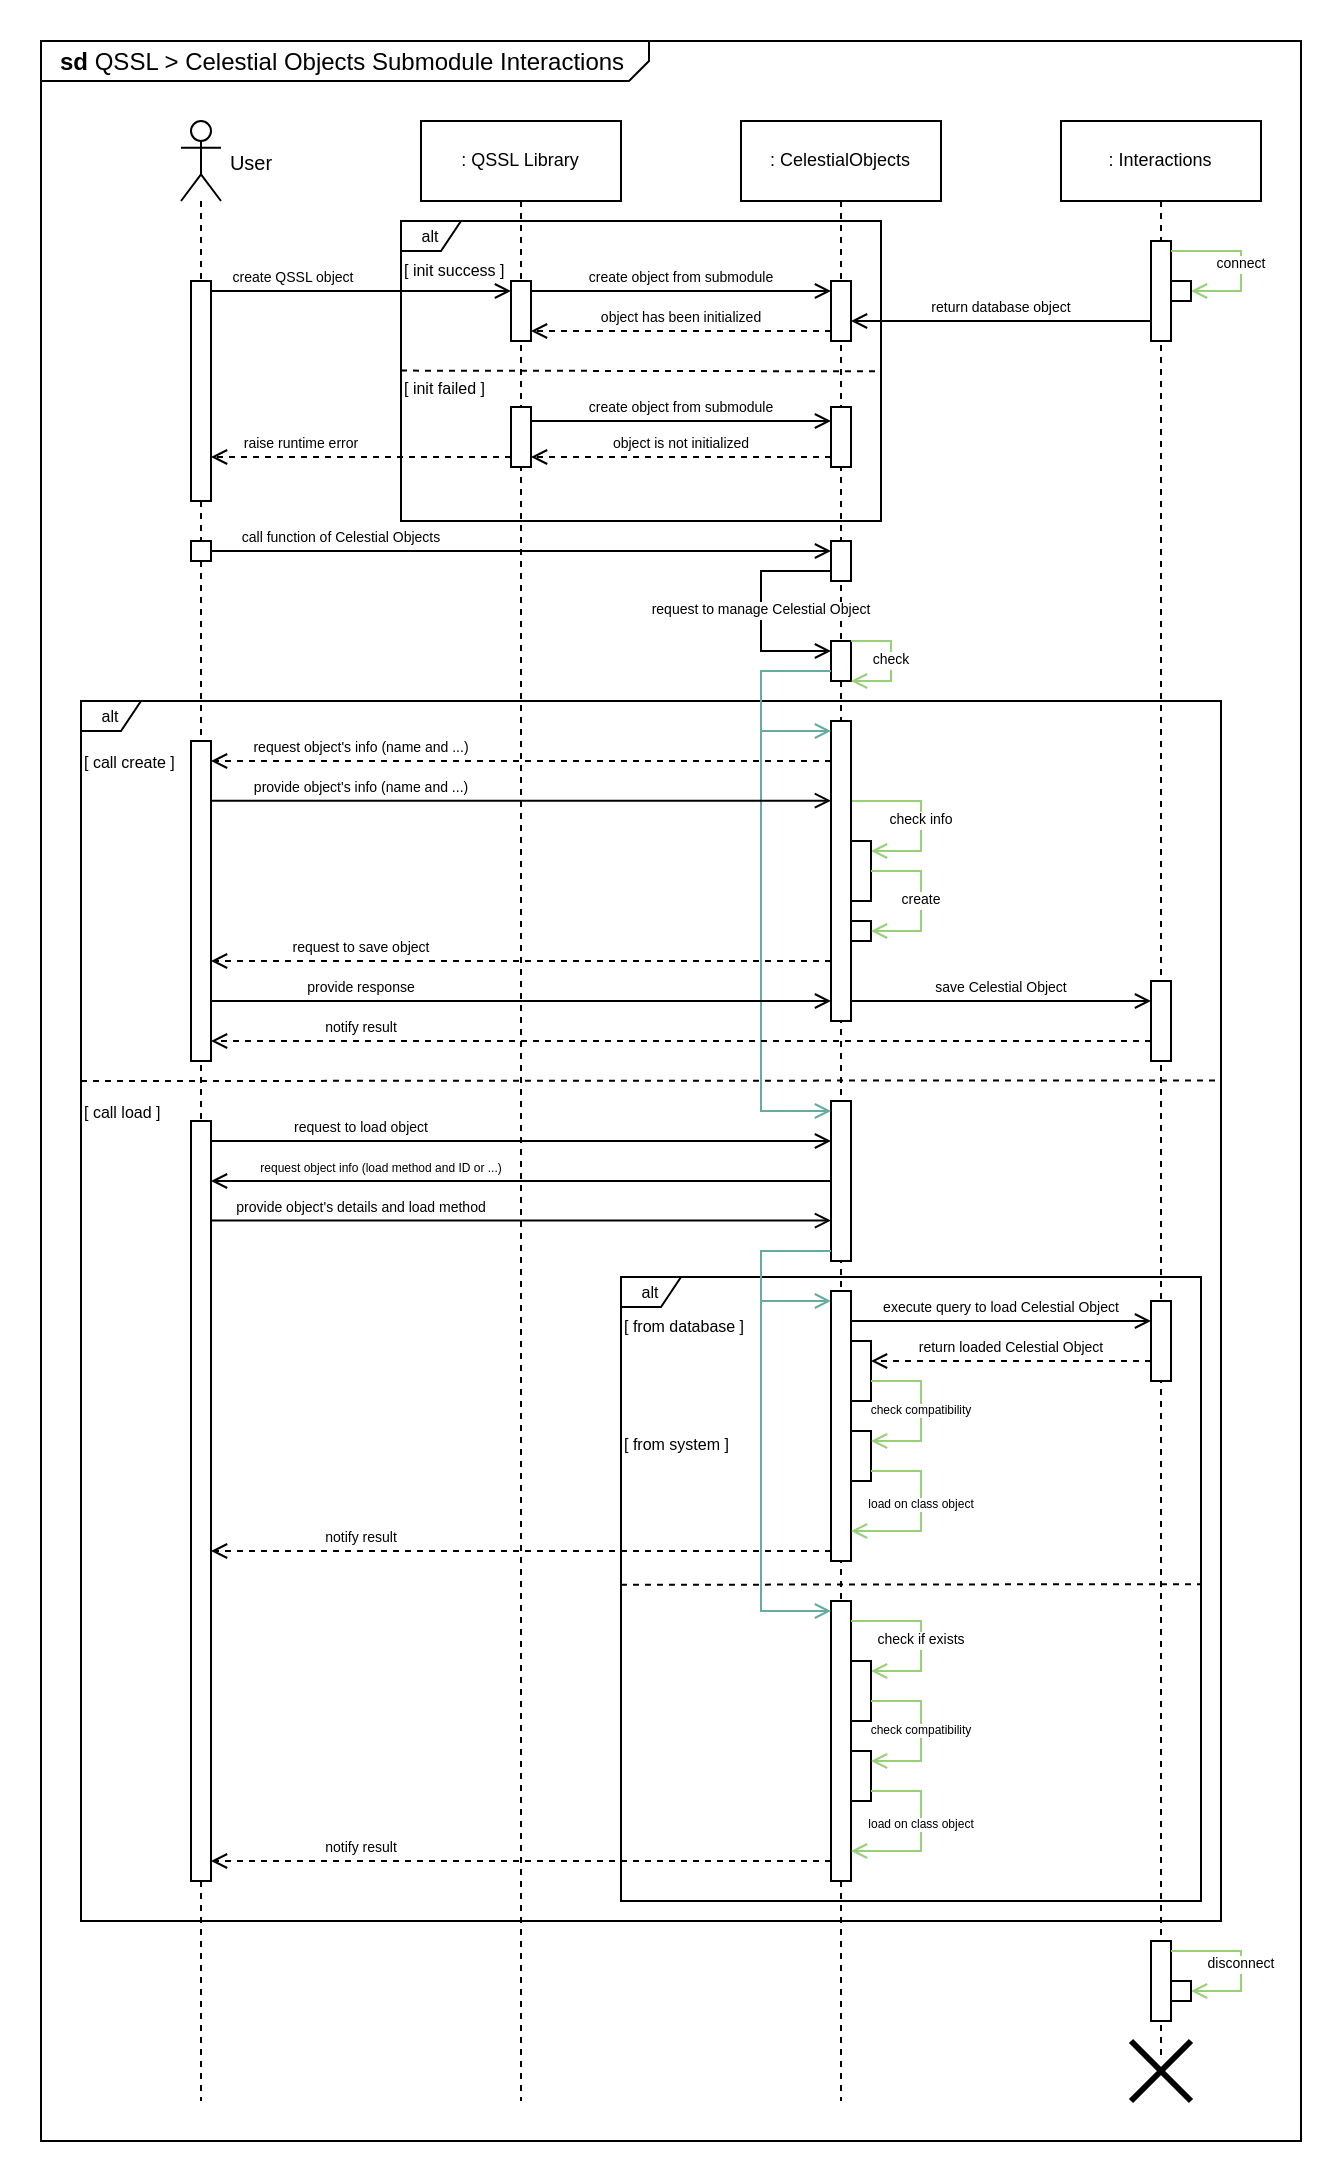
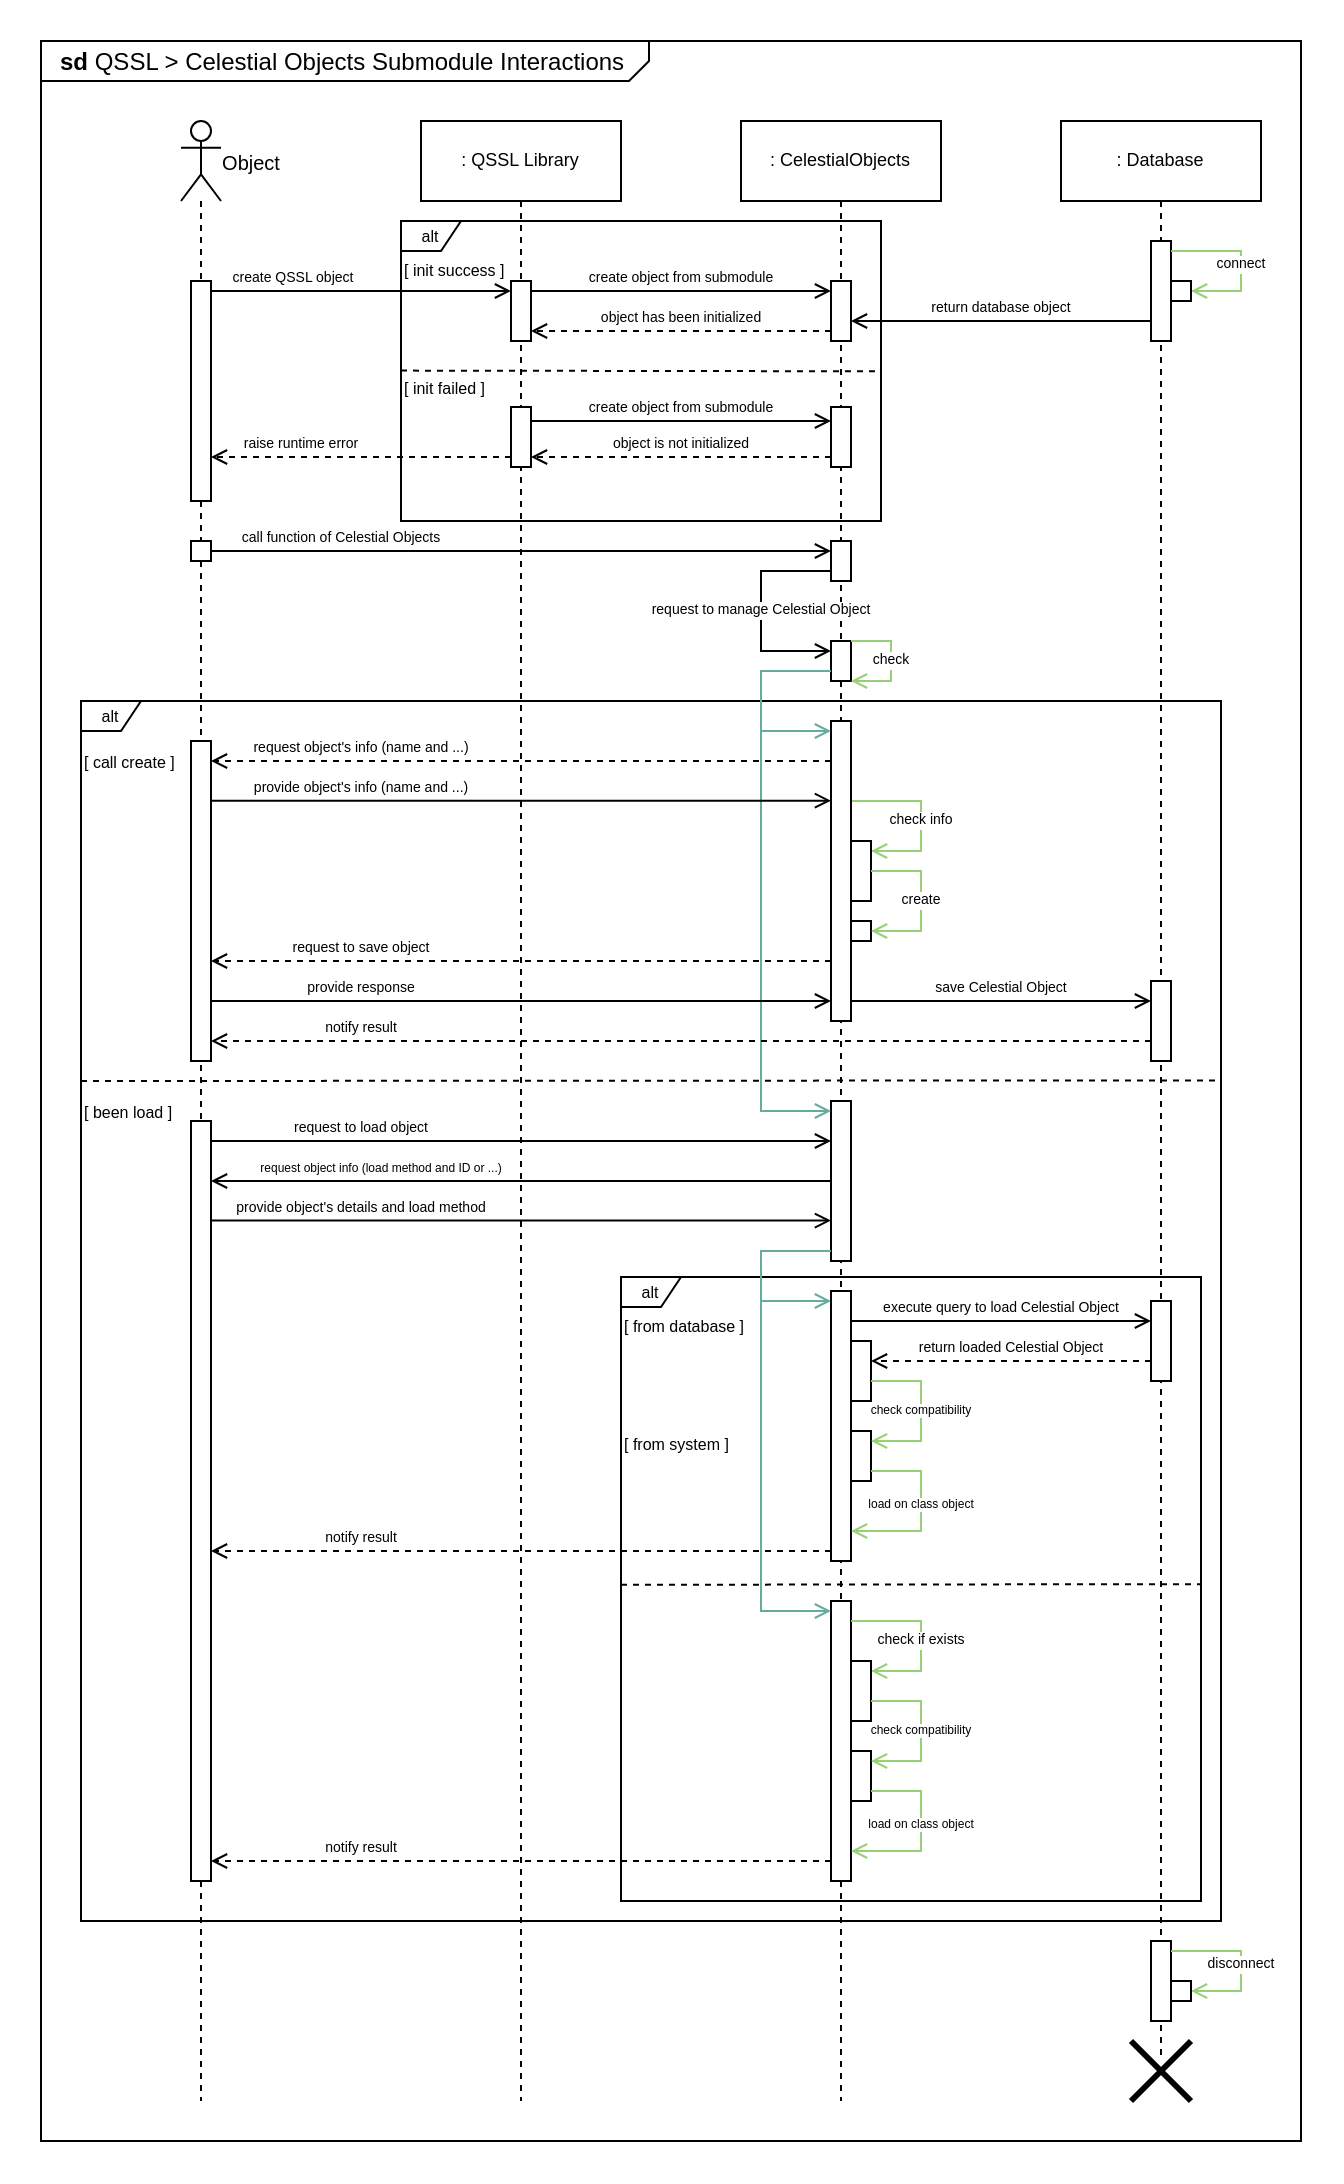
(1161, 161) -> (1161, 161)
(252, 163) -> (252, 163)
(131, 1115) -> (135, 1115)
